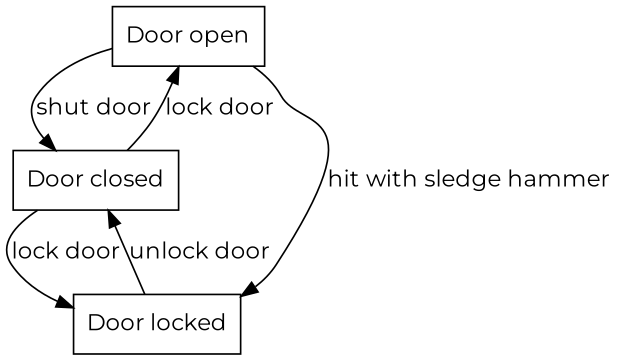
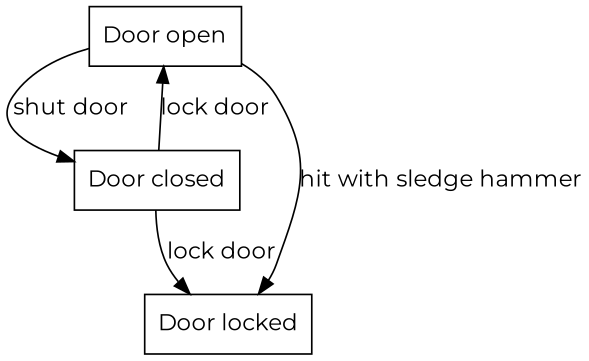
(130, 260) -> none
